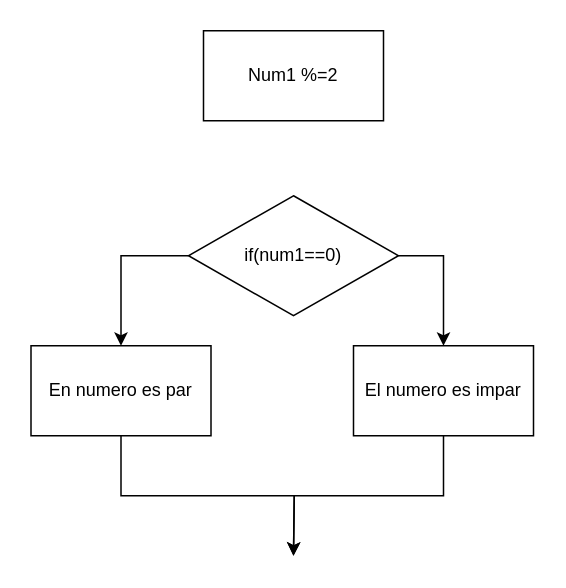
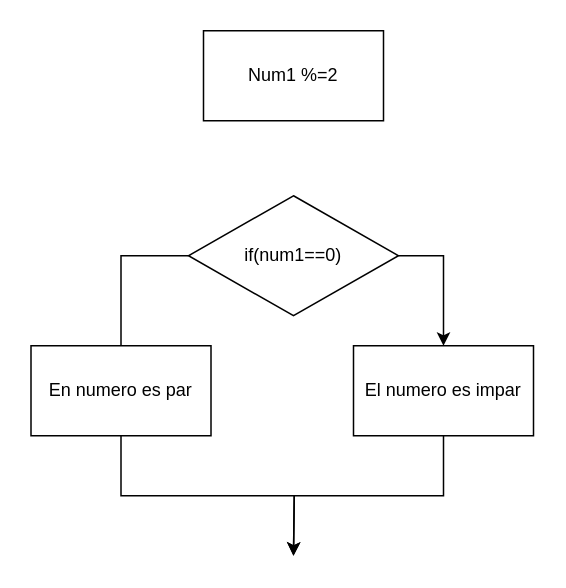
(121, 334) -> (121, 338)
